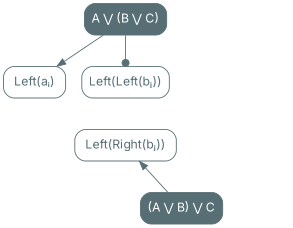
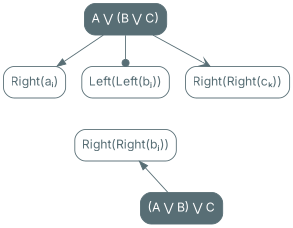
(35, 82) -> (35, 82)
none -> (238, 82)
(126, 145) -> (126, 145)
